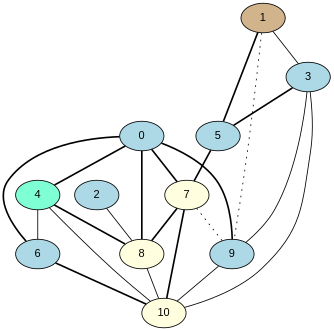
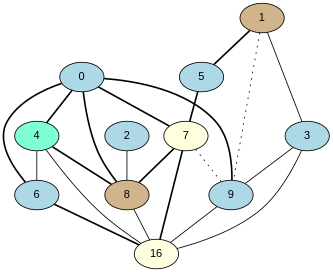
(263, 107) -> none
(142, 254) -> (127, 195)
(164, 313) -> (156, 254)
